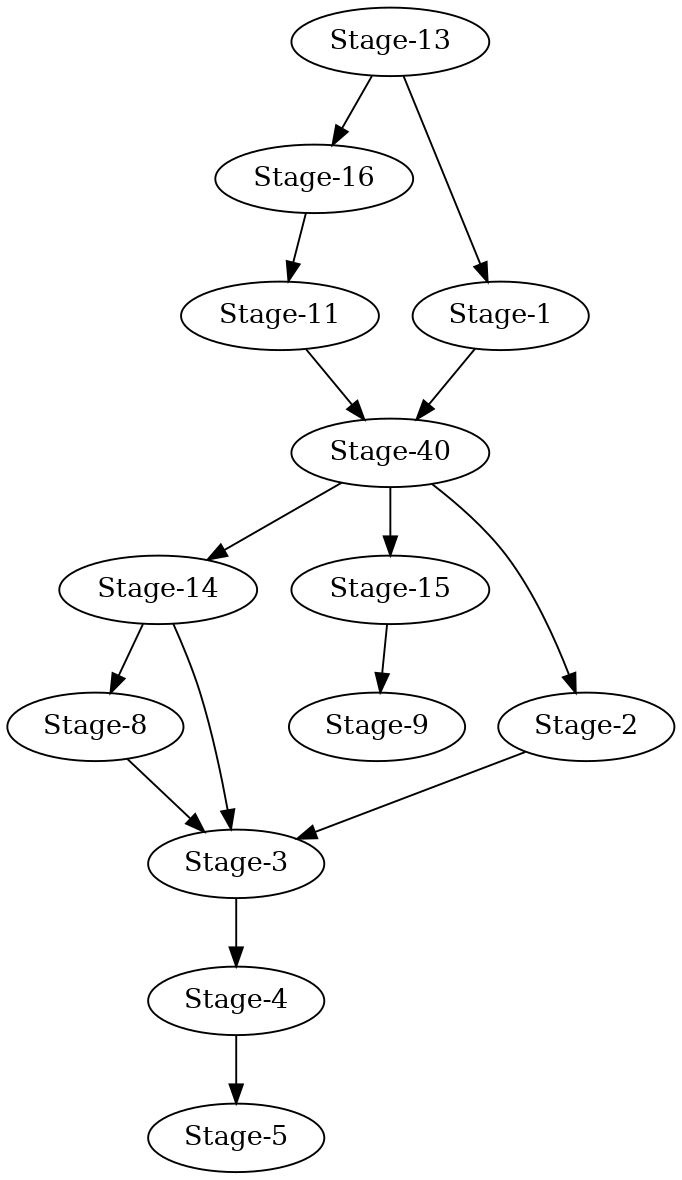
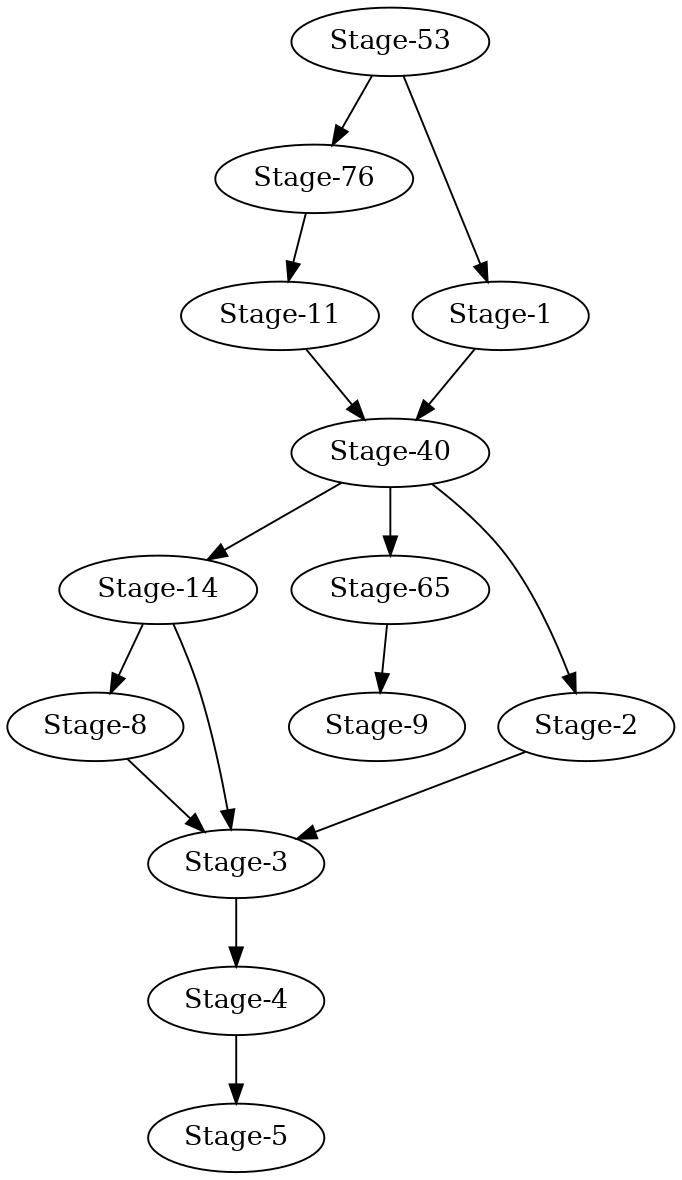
(390, 42) -> (390, 42)
(314, 179) -> (314, 179)
(390, 590) -> (390, 590)
